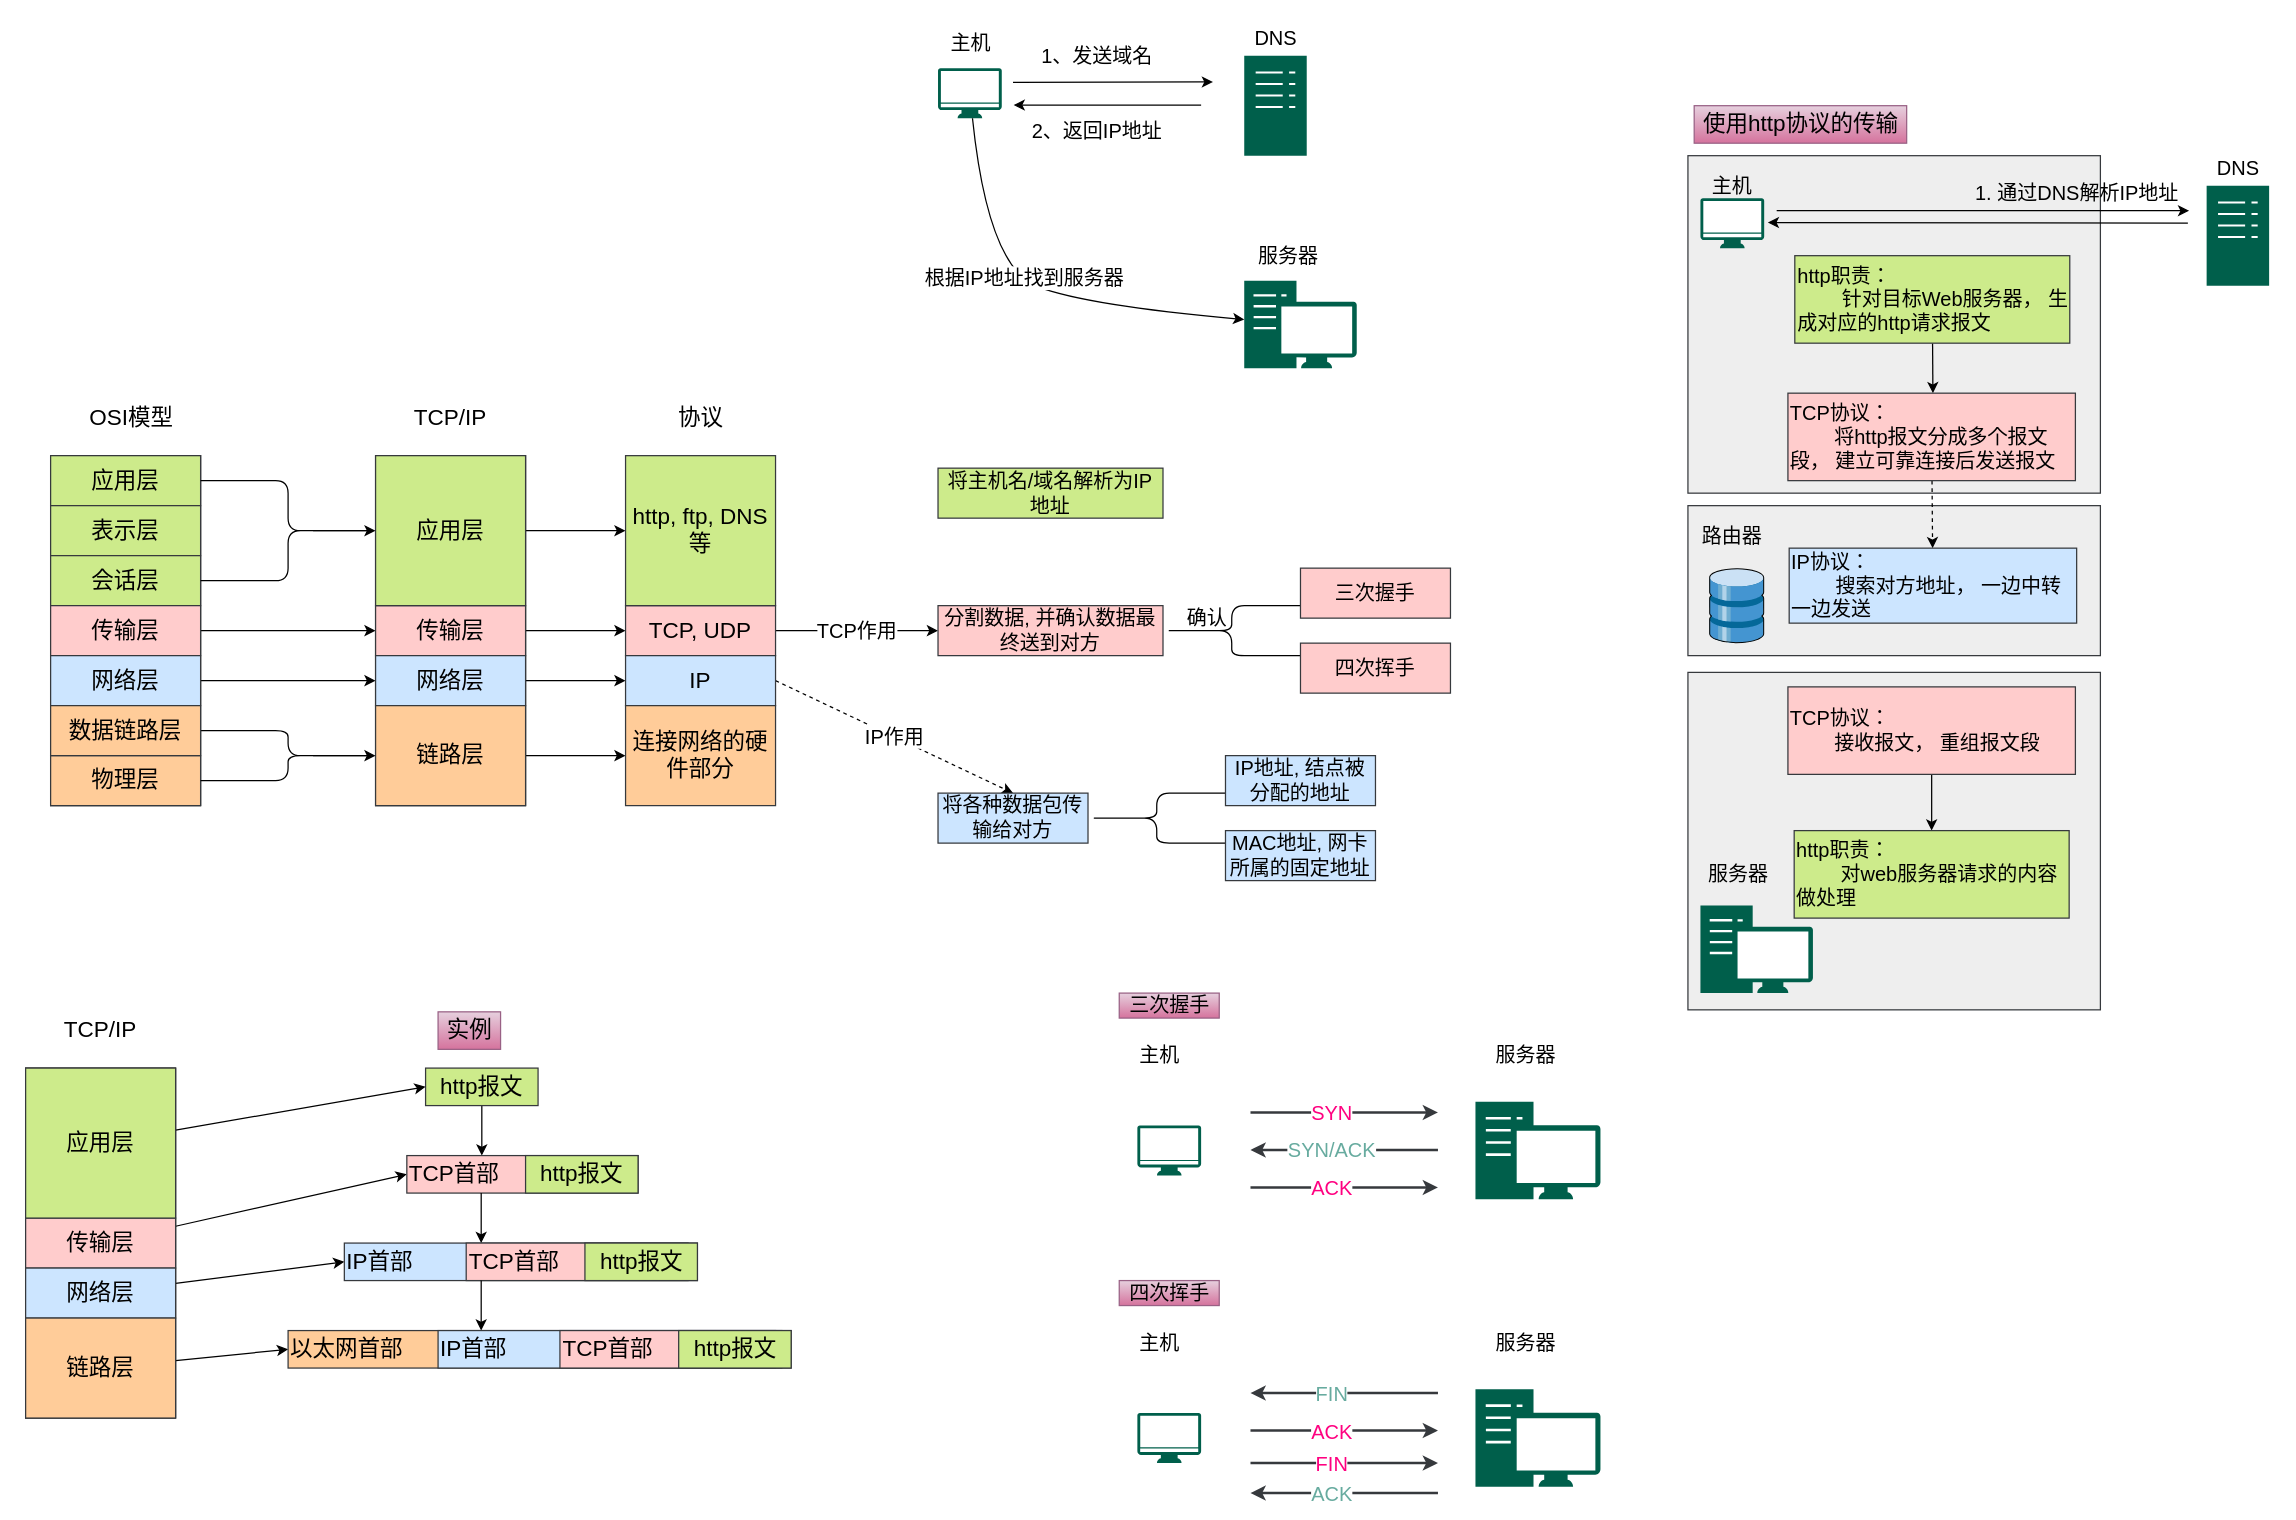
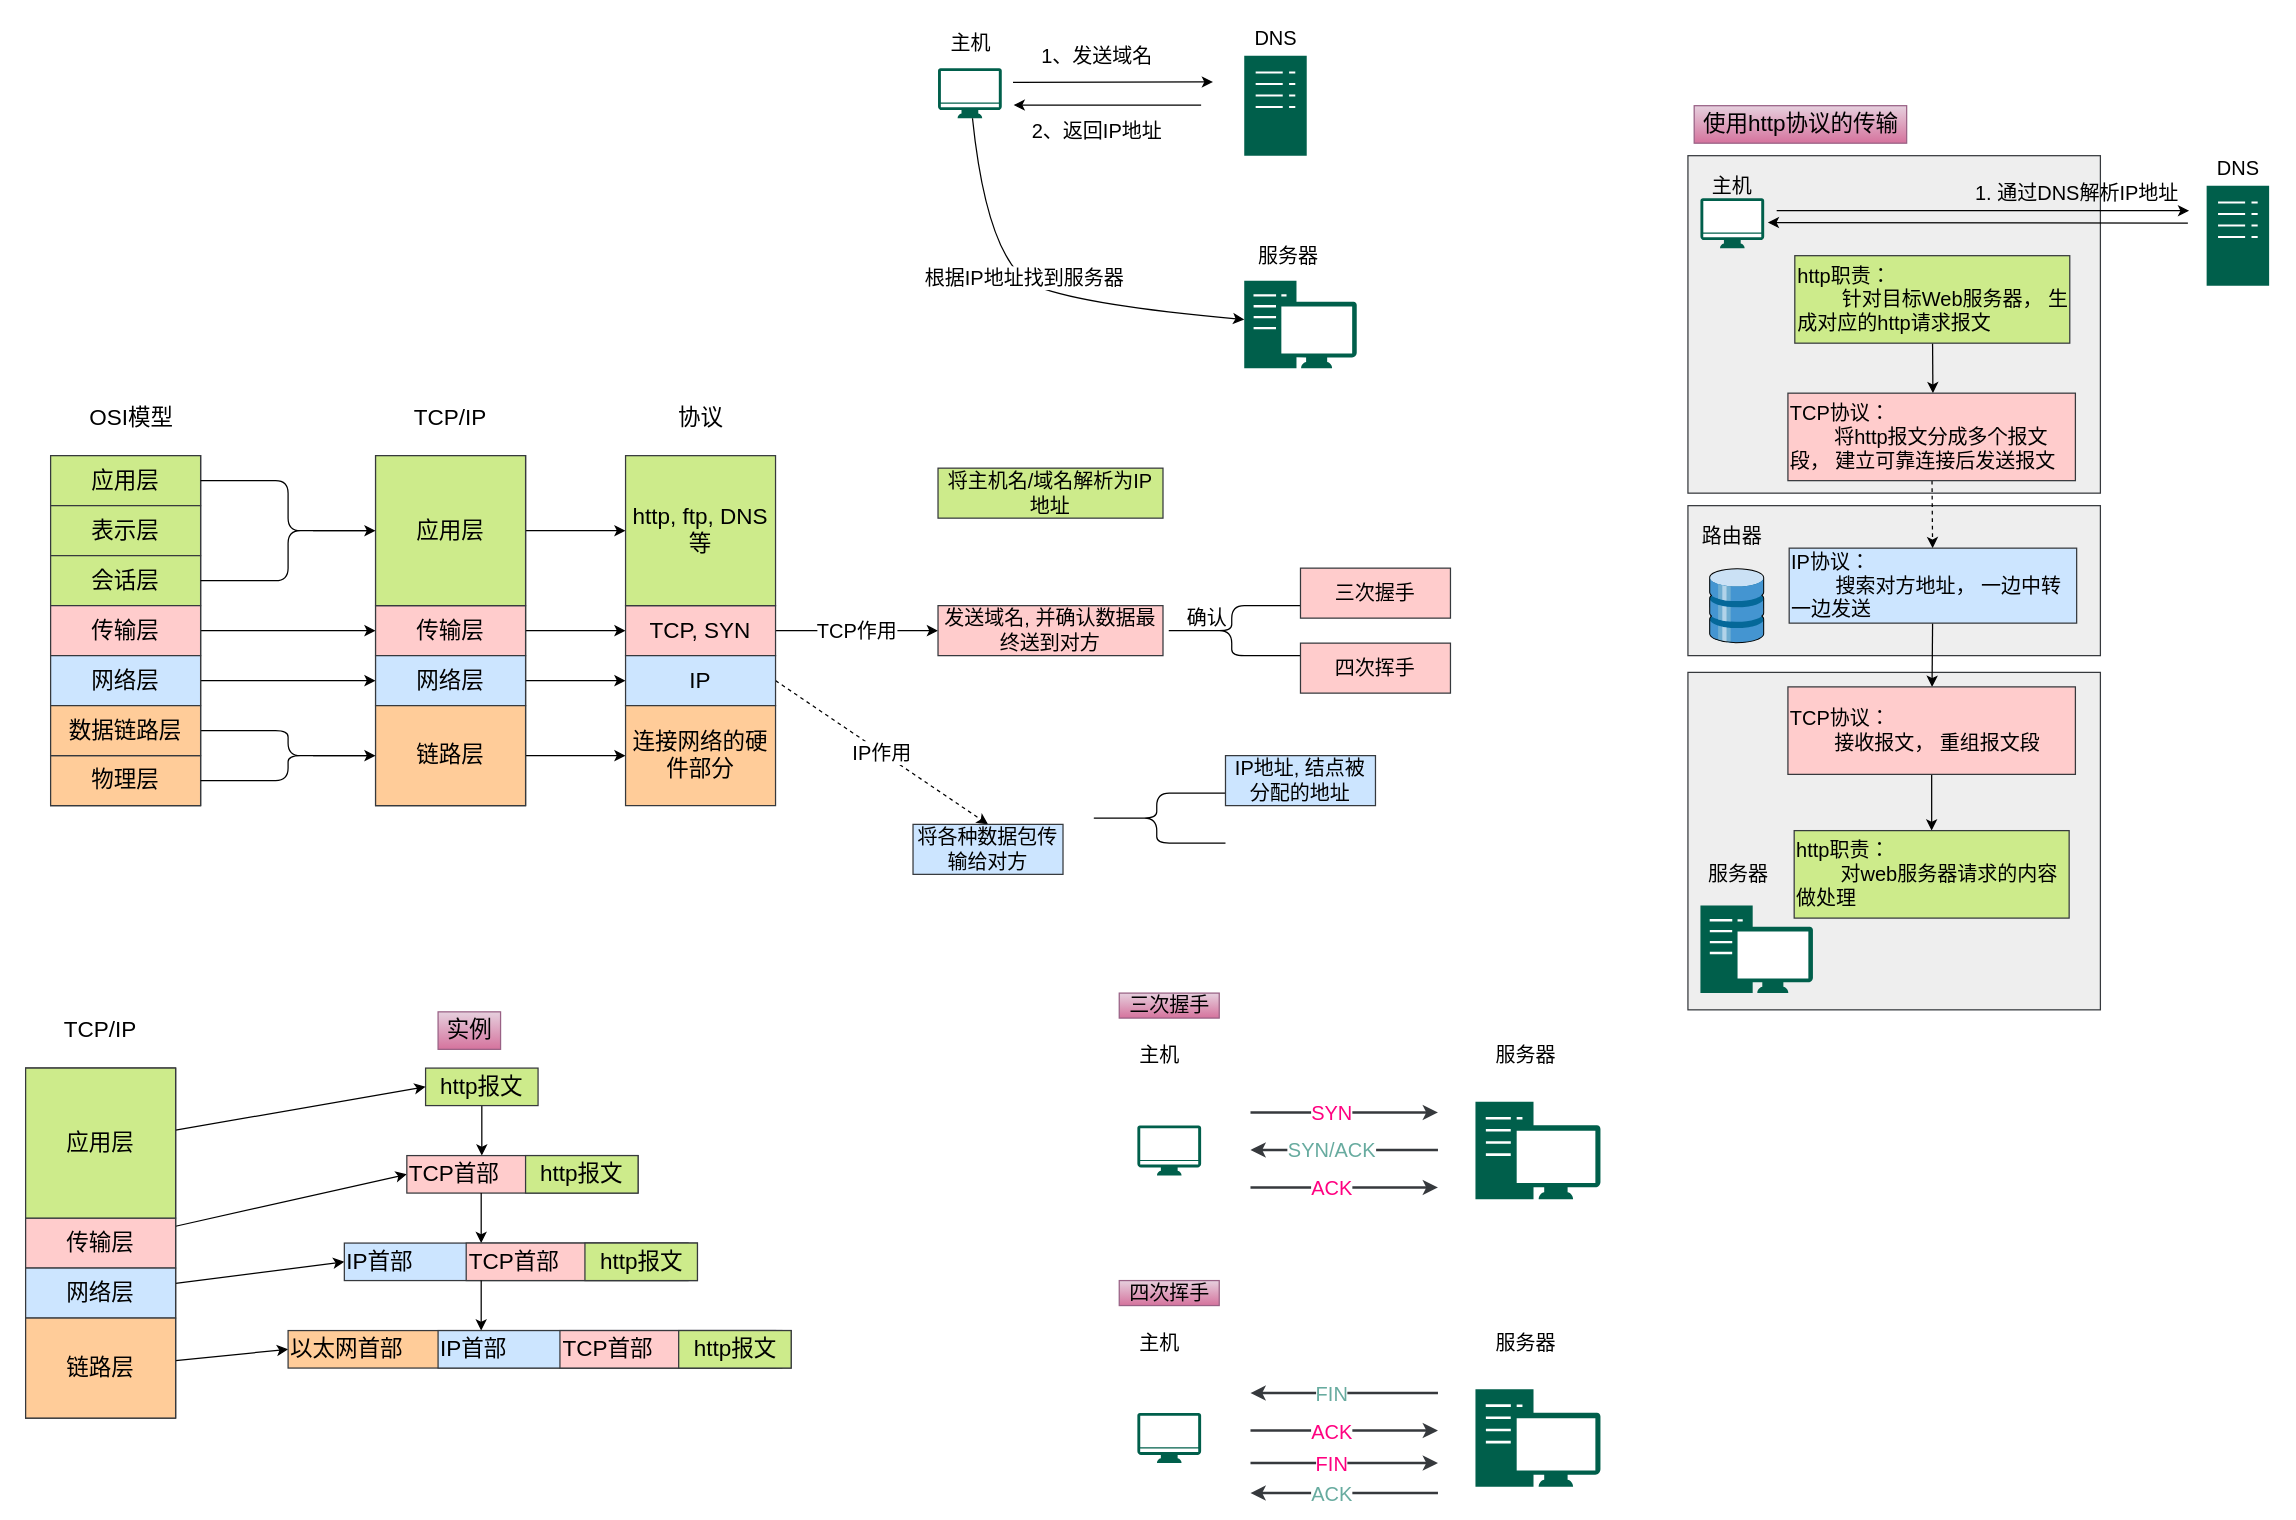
(701, 631) -> (701, 631)
(1051, 631) -> (1051, 631)
none -> (1933, 651)
(1013, 818) -> (988, 849)
(1301, 856) -> none
